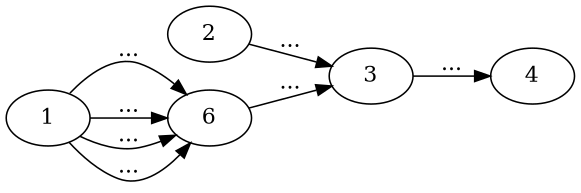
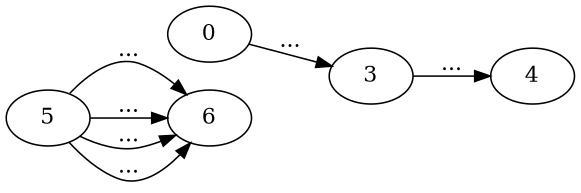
(210, 34) -> (210, 34)
(283, 99) -> none
(48, 118) -> (48, 118)
